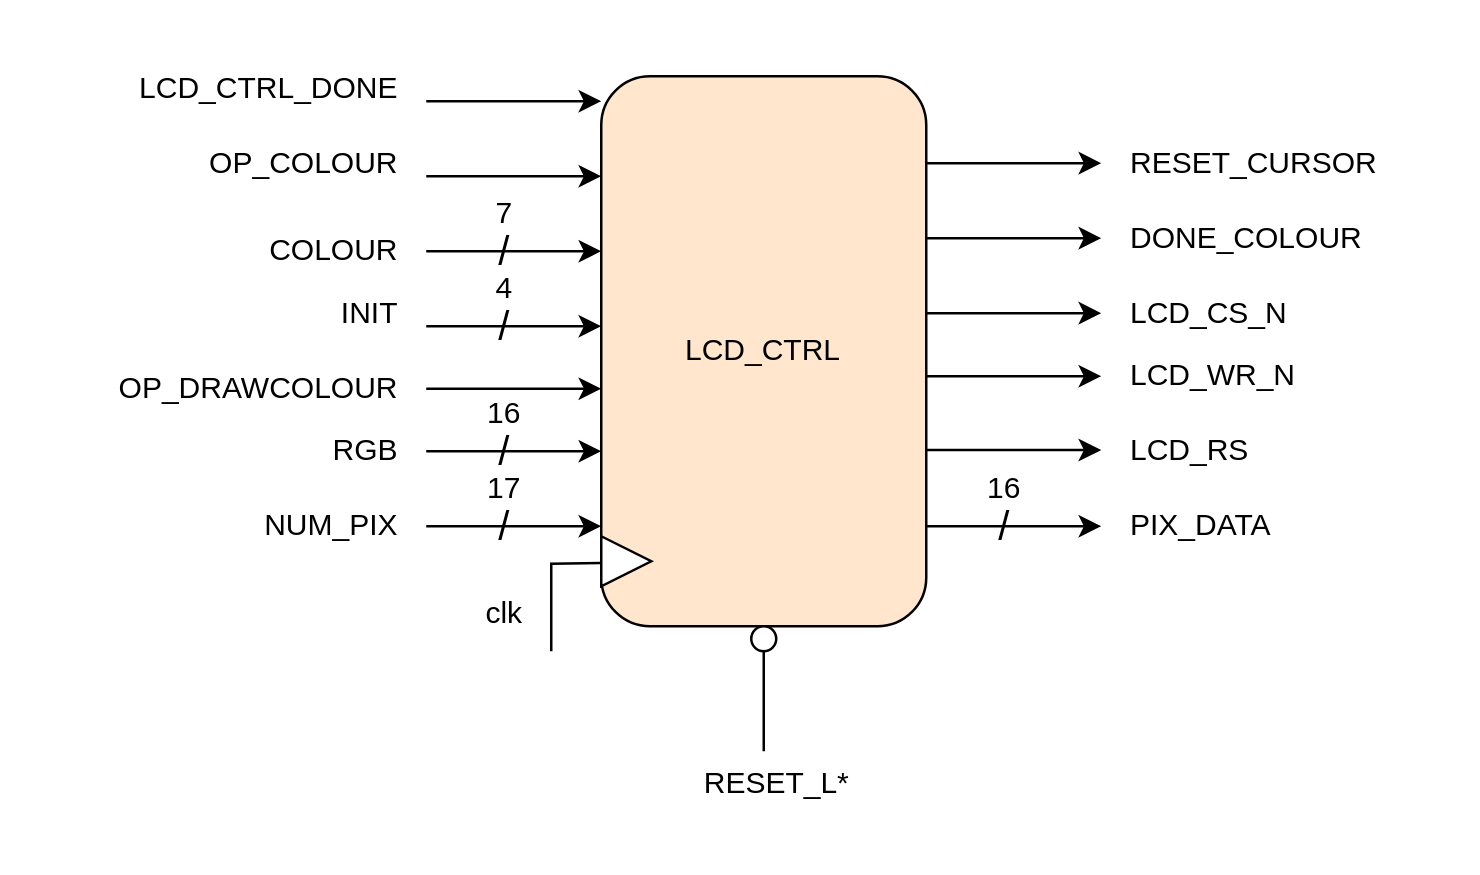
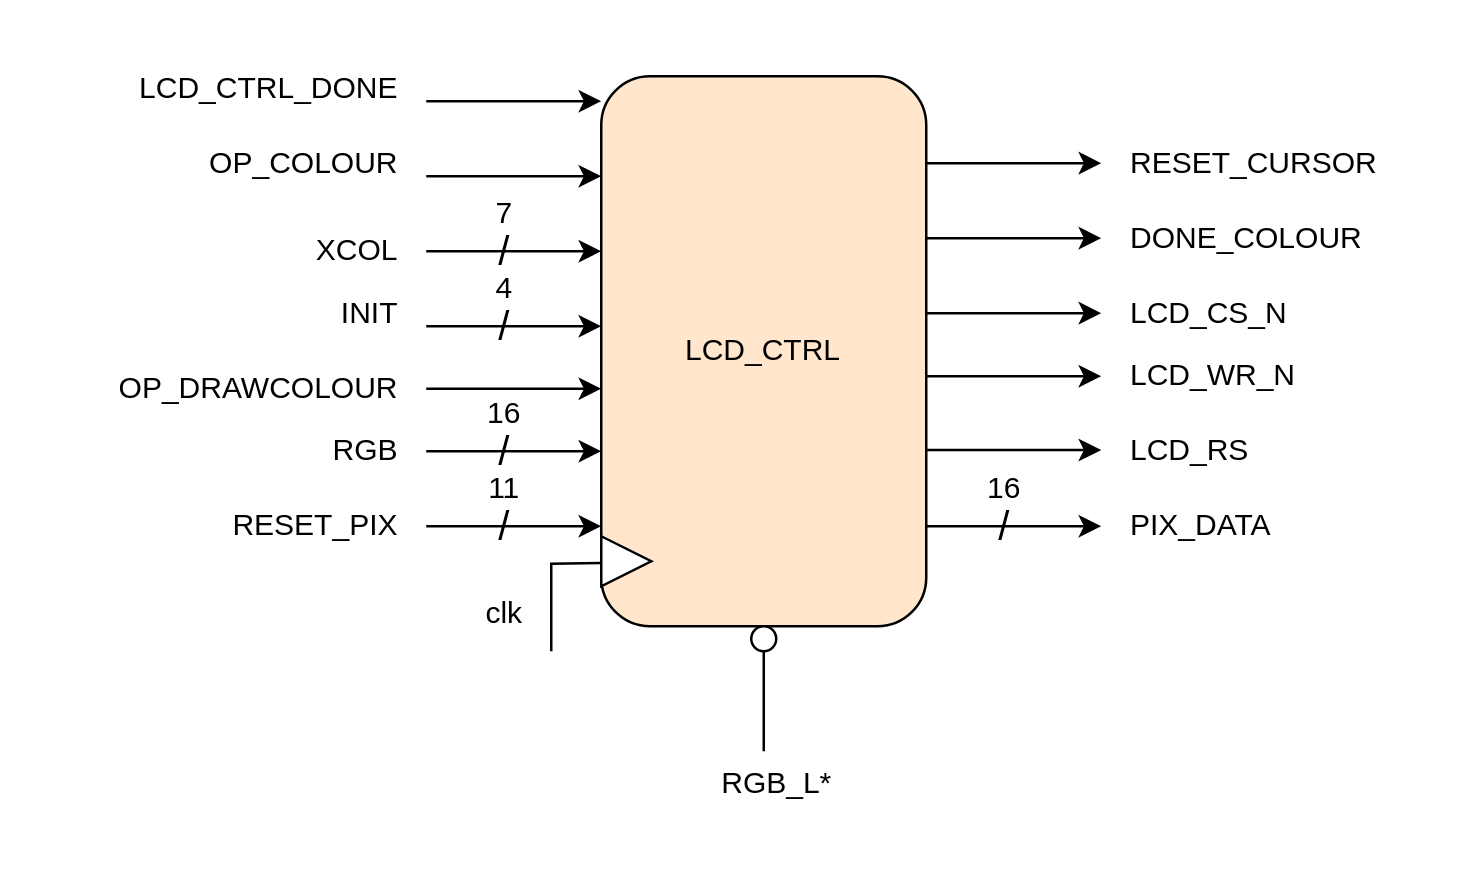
(348, 251) -> (365, 251)
(505, 489) -> (505, 489)
(340, 526) -> (323, 526)
(778, 784) -> (778, 784)
